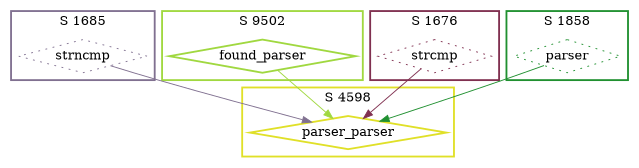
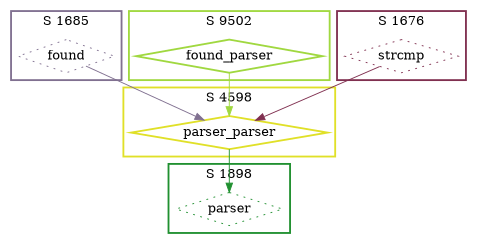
(567, 22) -> (229, 174)
(83, 56) -> (66, 56)
(467, 92) -> (229, 170)
